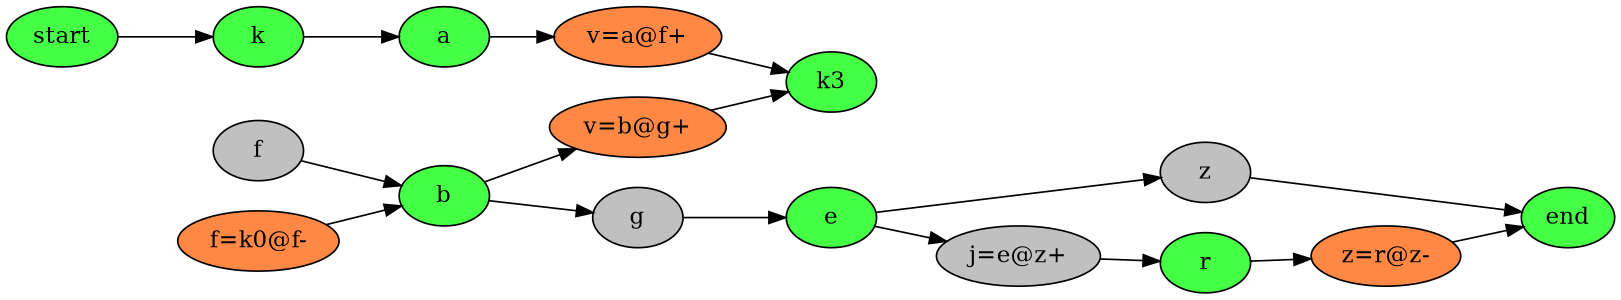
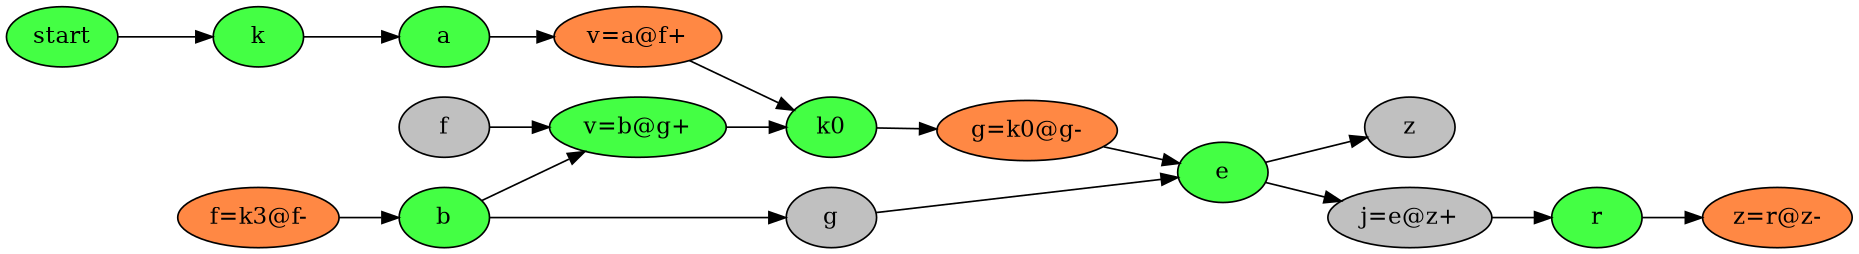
(831, 82) -> (831, 127)
(638, 127) -> (638, 127)
none -> (1027, 131)
(343, 171) -> (511, 127)
(1568, 218) -> none
(258, 241) -> (258, 218)
